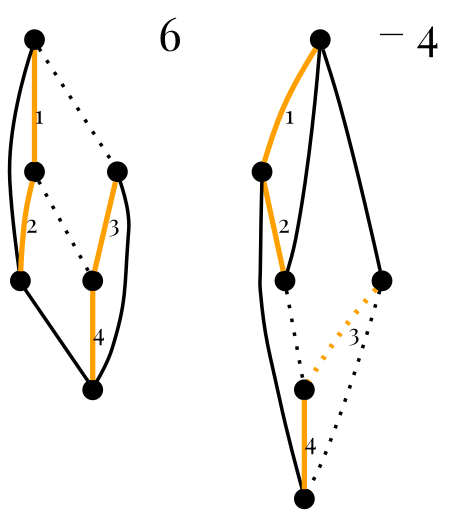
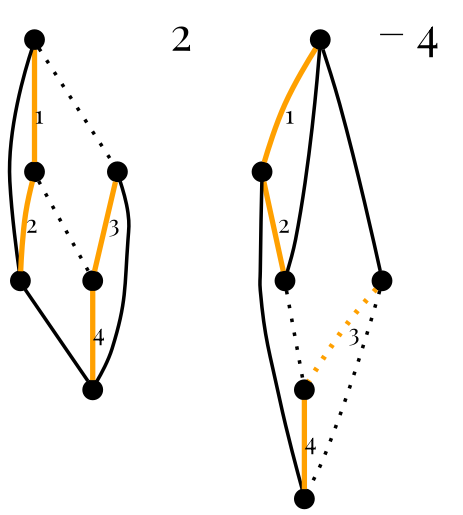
(170, 40) -> (170, 40)
